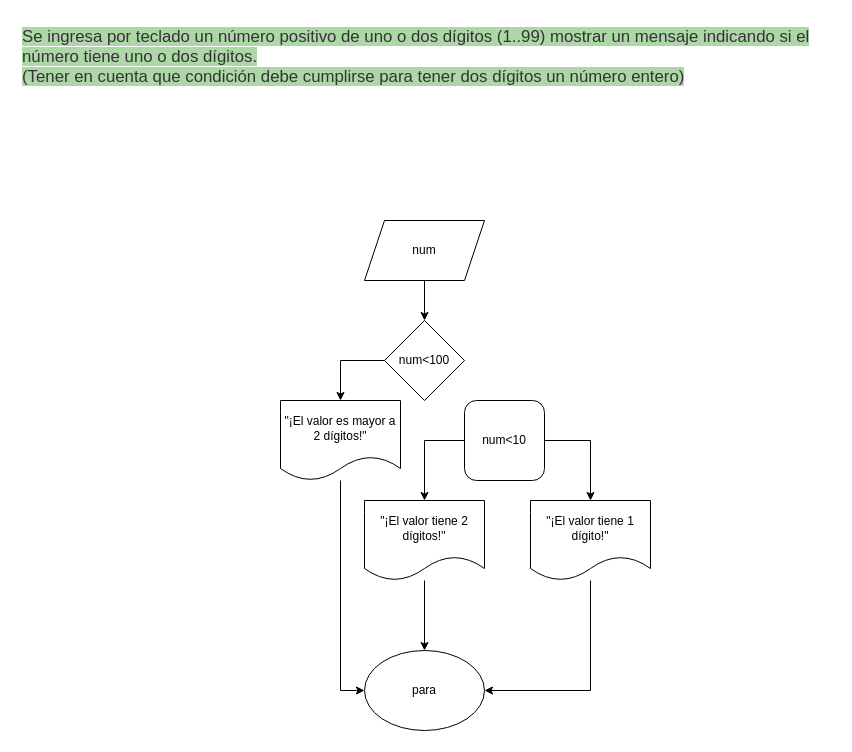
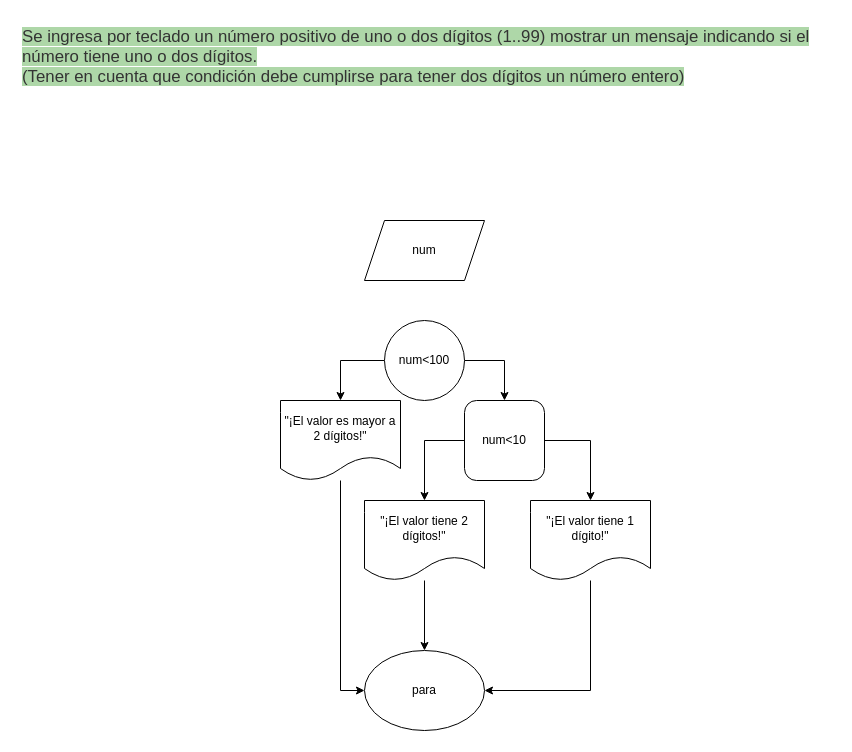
(425, 297) -> none
(425, 361) -> (425, 361)
none -> (501, 361)
